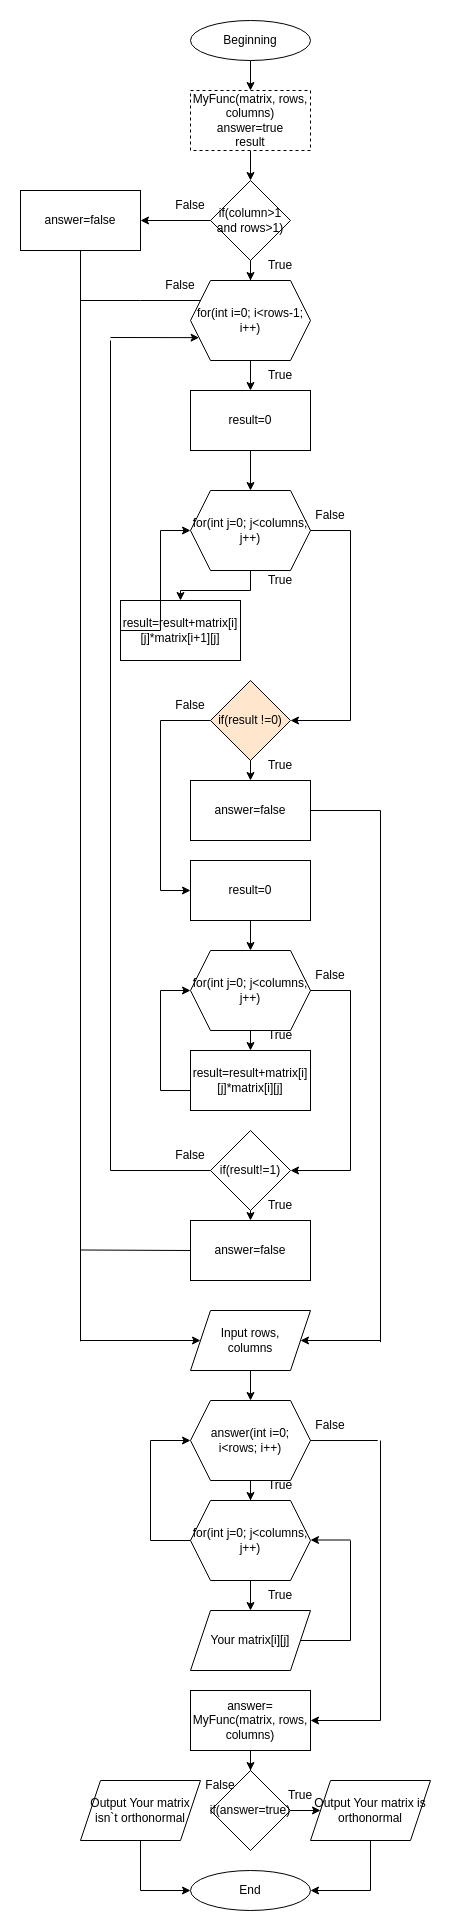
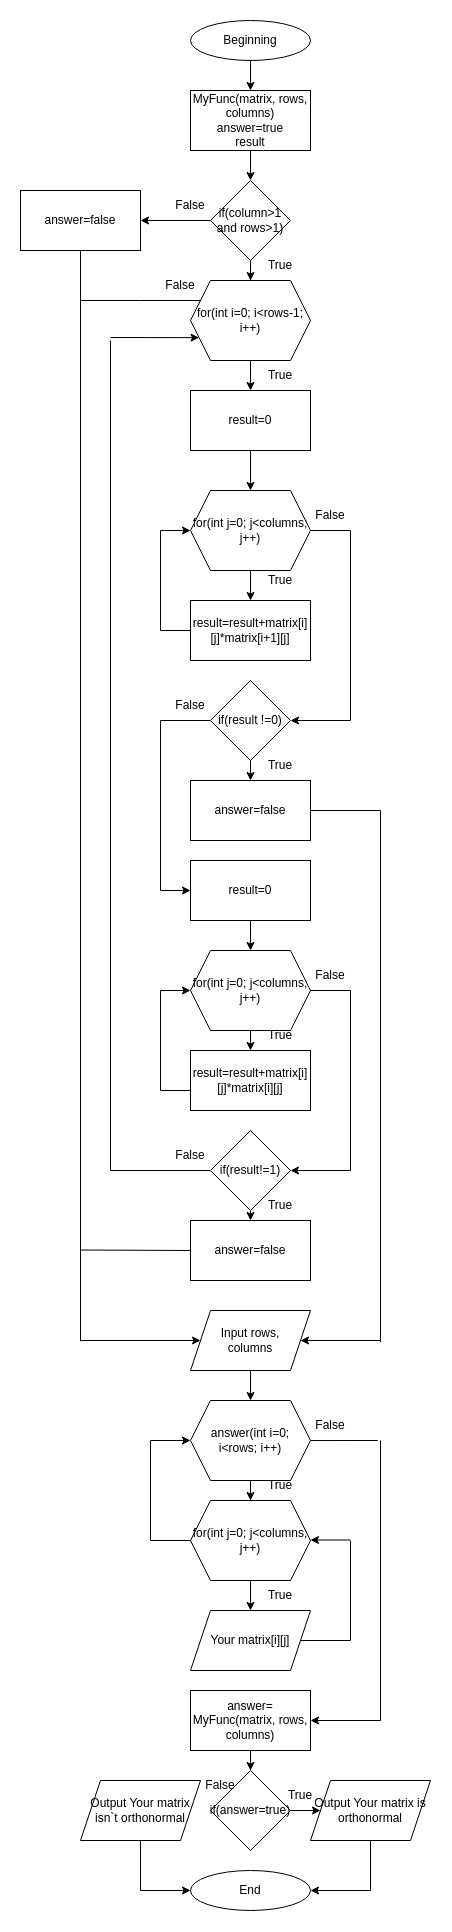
(251, 121) -> (251, 121)
(181, 631) -> (251, 631)
(251, 721) -> (251, 721)
